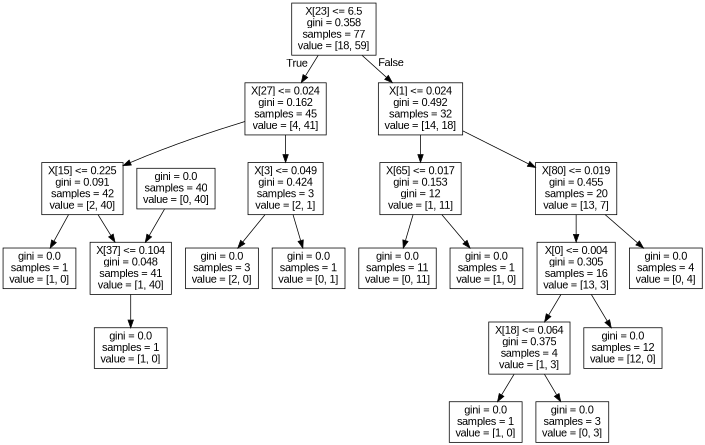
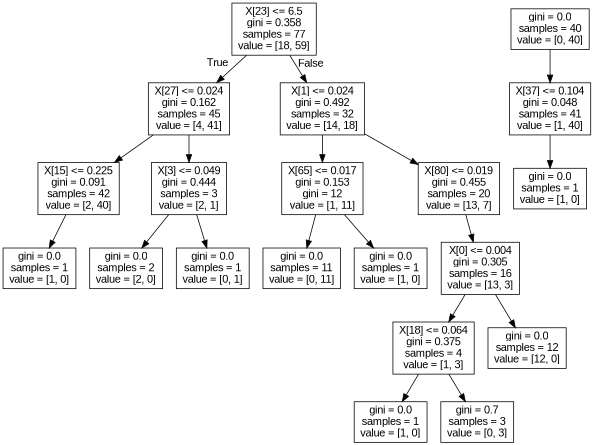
(286, 189) -> (189, 189)
(104, 225) -> none
(222, 268) -> (126, 268)
(666, 268) -> none
(572, 422) -> (477, 422)
